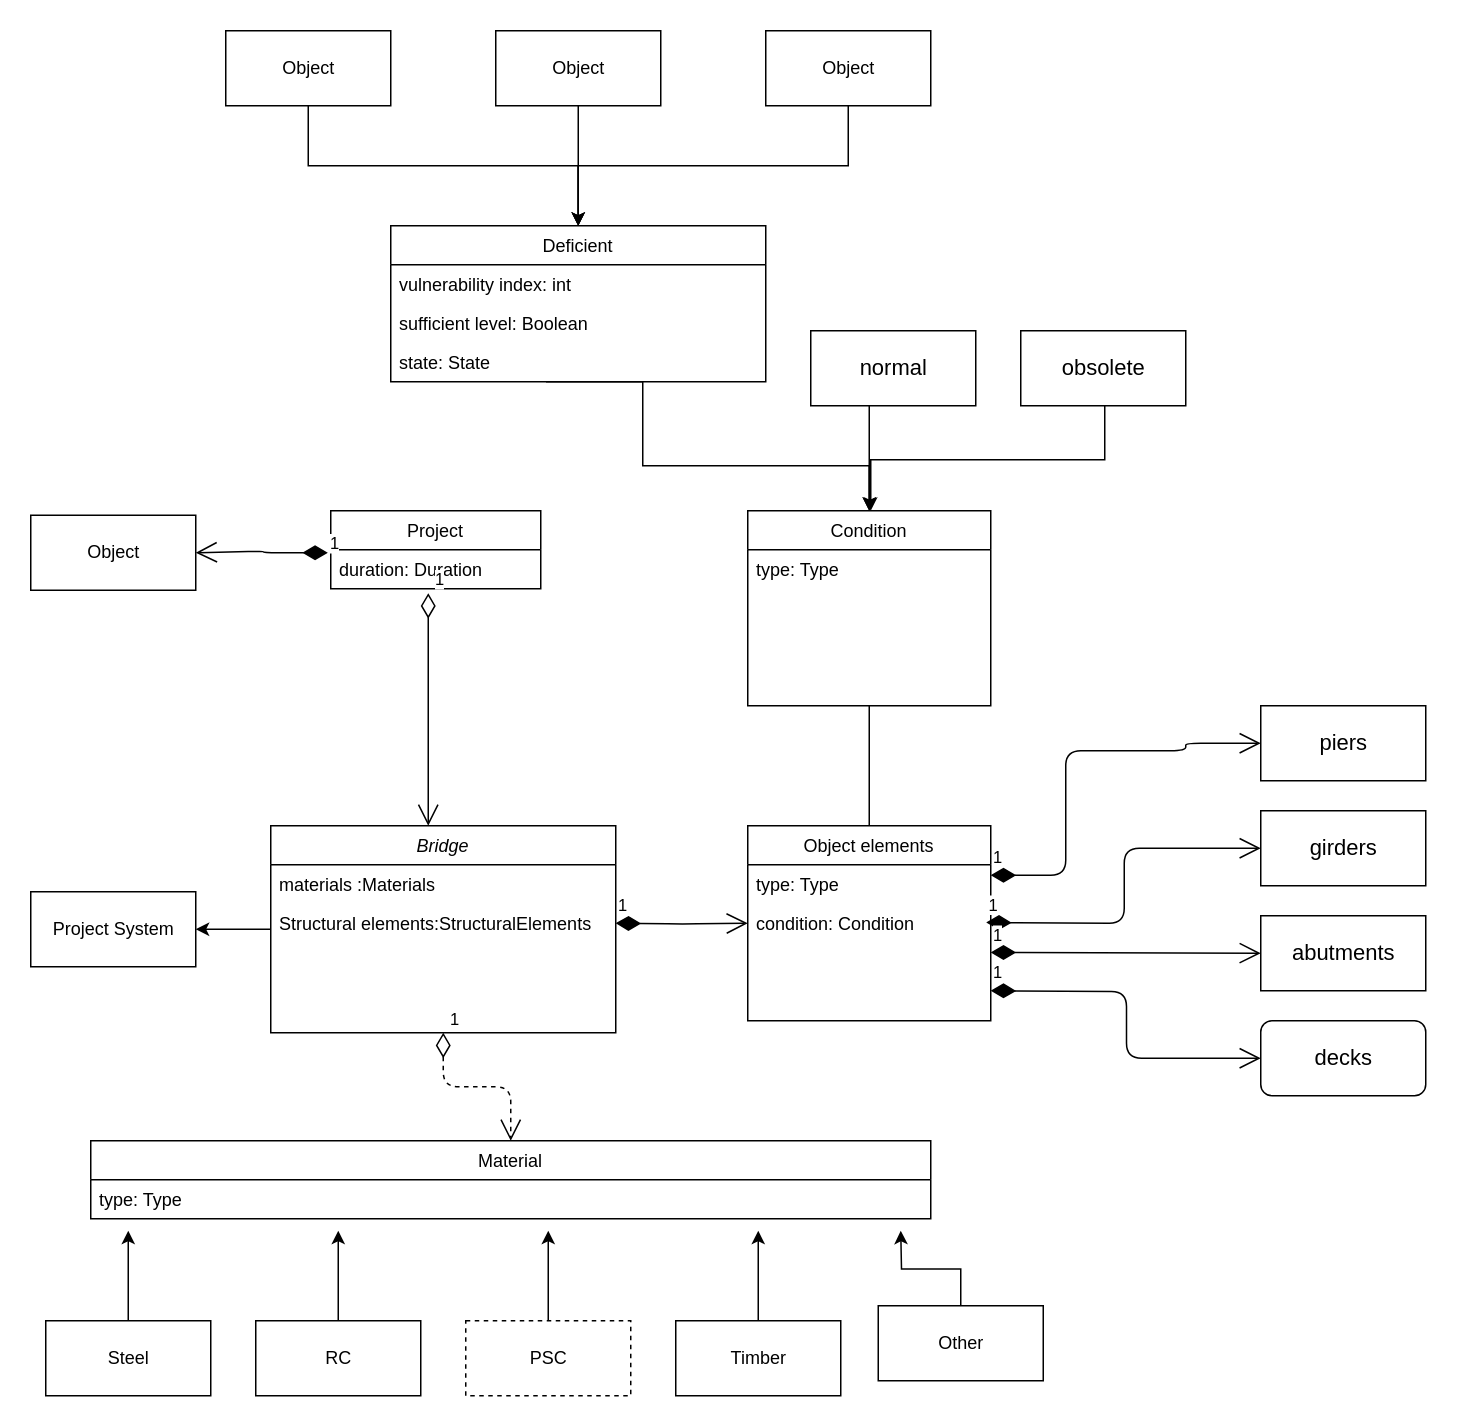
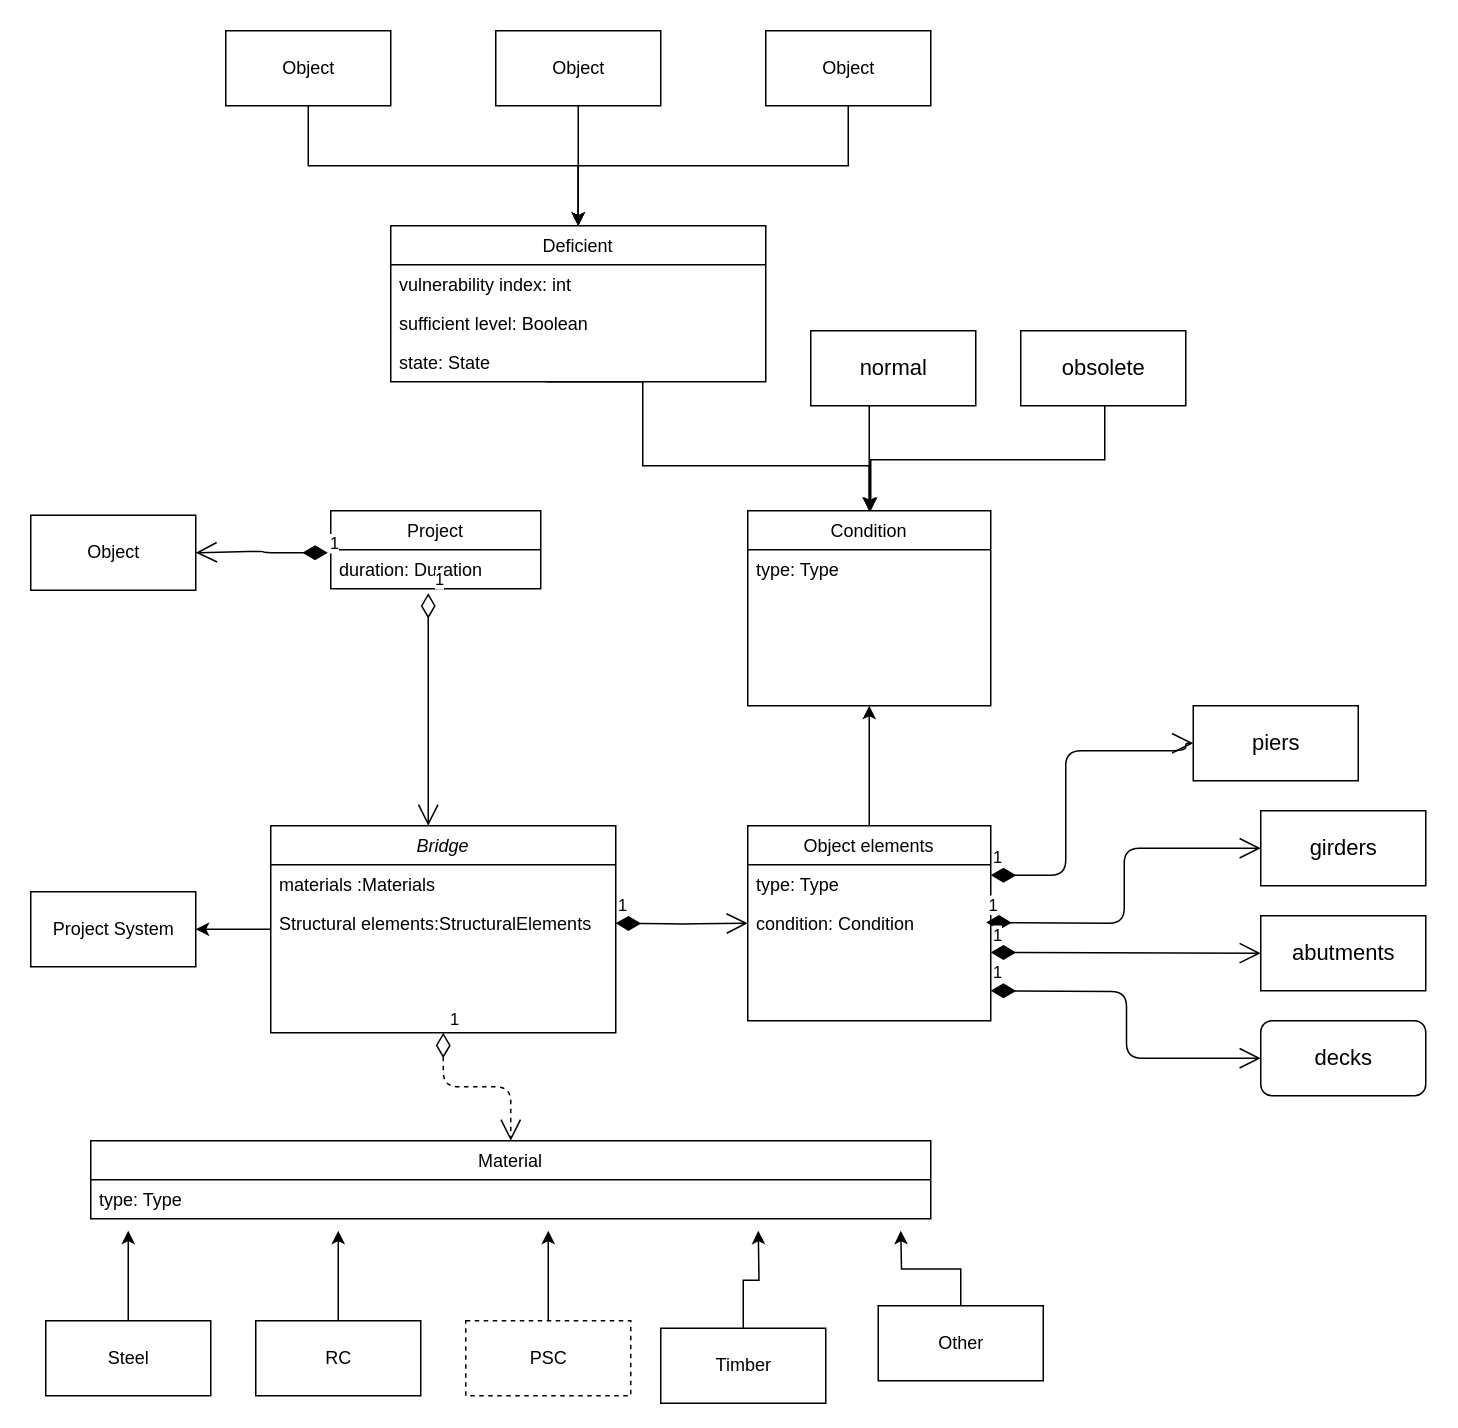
(869, 713) -> (869, 717)
(1343, 743) -> (1276, 743)
(758, 1358) -> (743, 1366)
